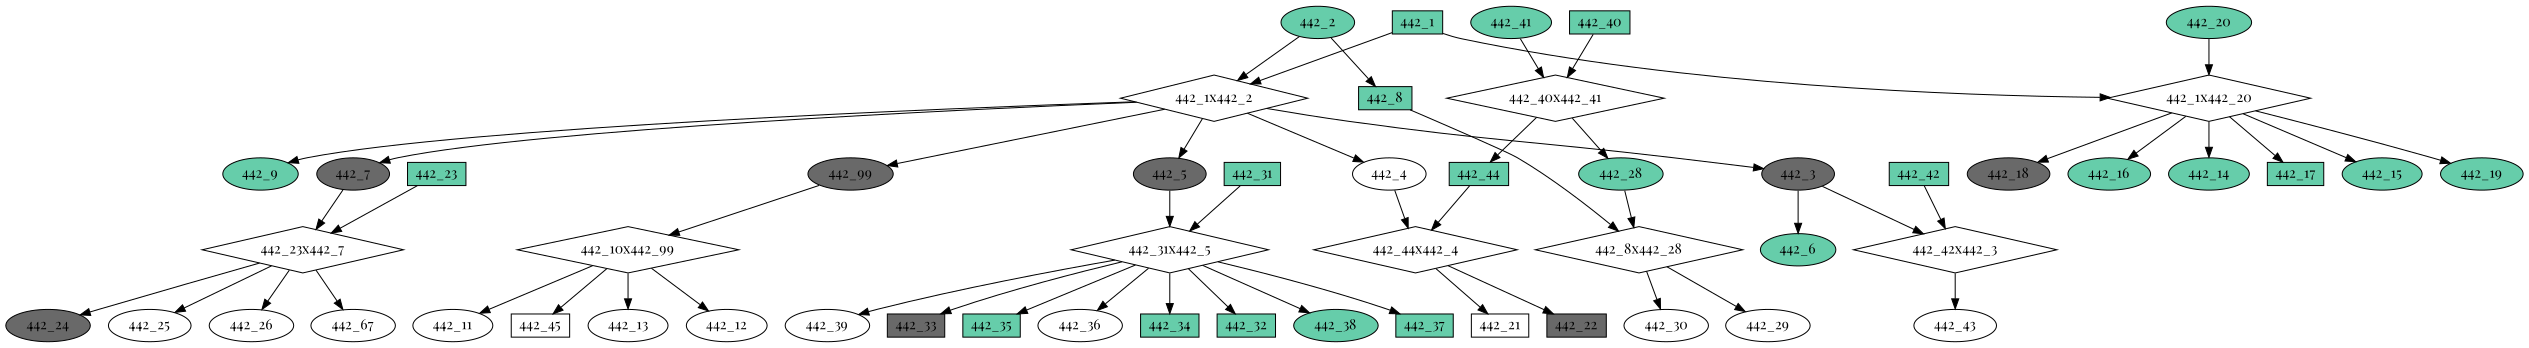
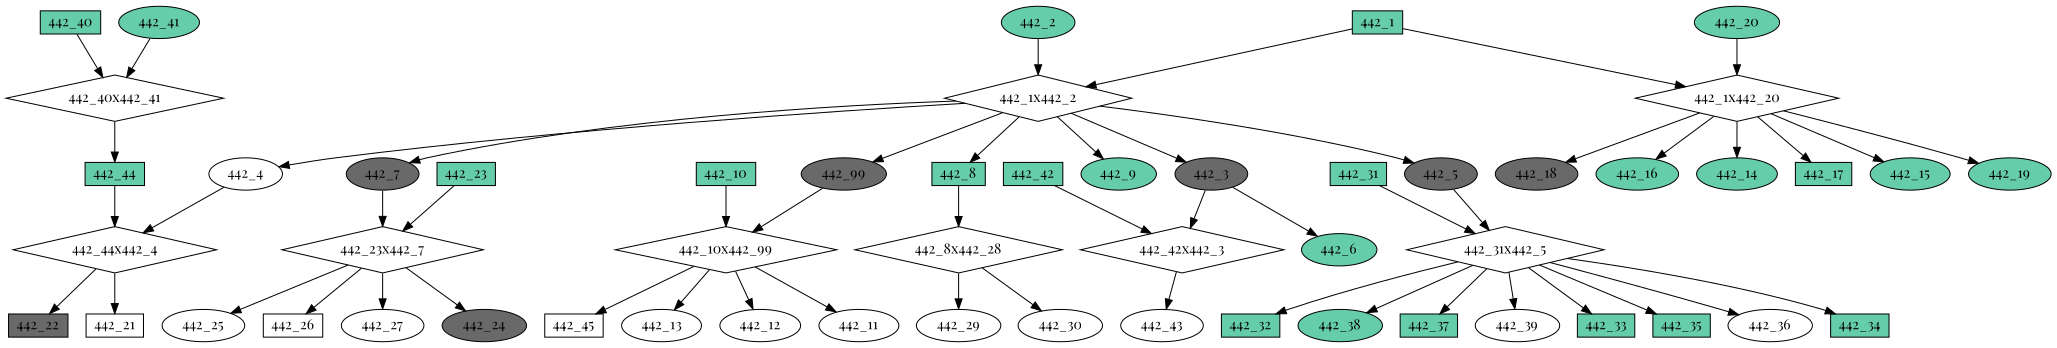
(1350, 58) -> (998, 136)
none -> (726, 174)
(1621, 174) -> none
(251, 326) -> (293, 326)
(353, 326) -> (383, 326)
(916, 326) -> (1606, 326)
